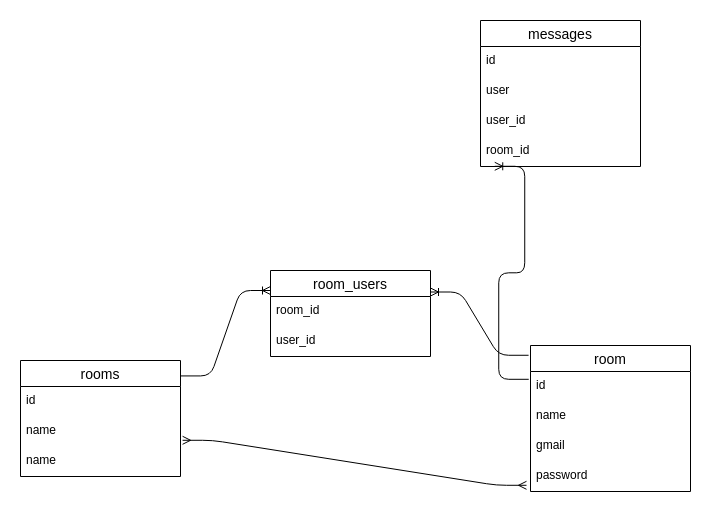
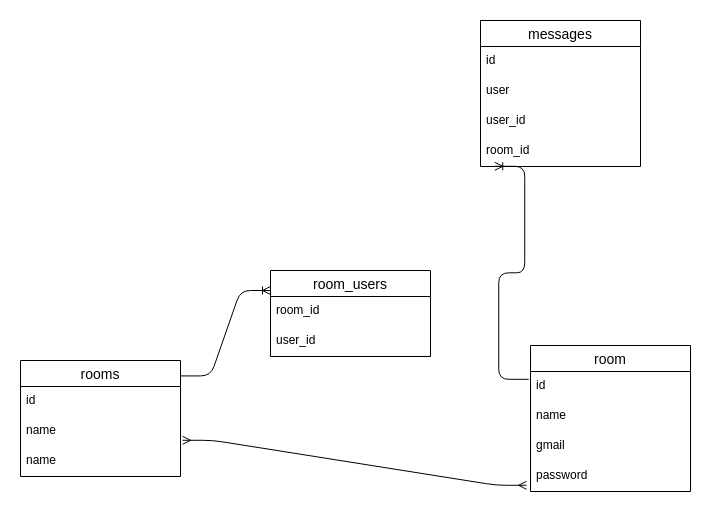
(480, 324) -> none
